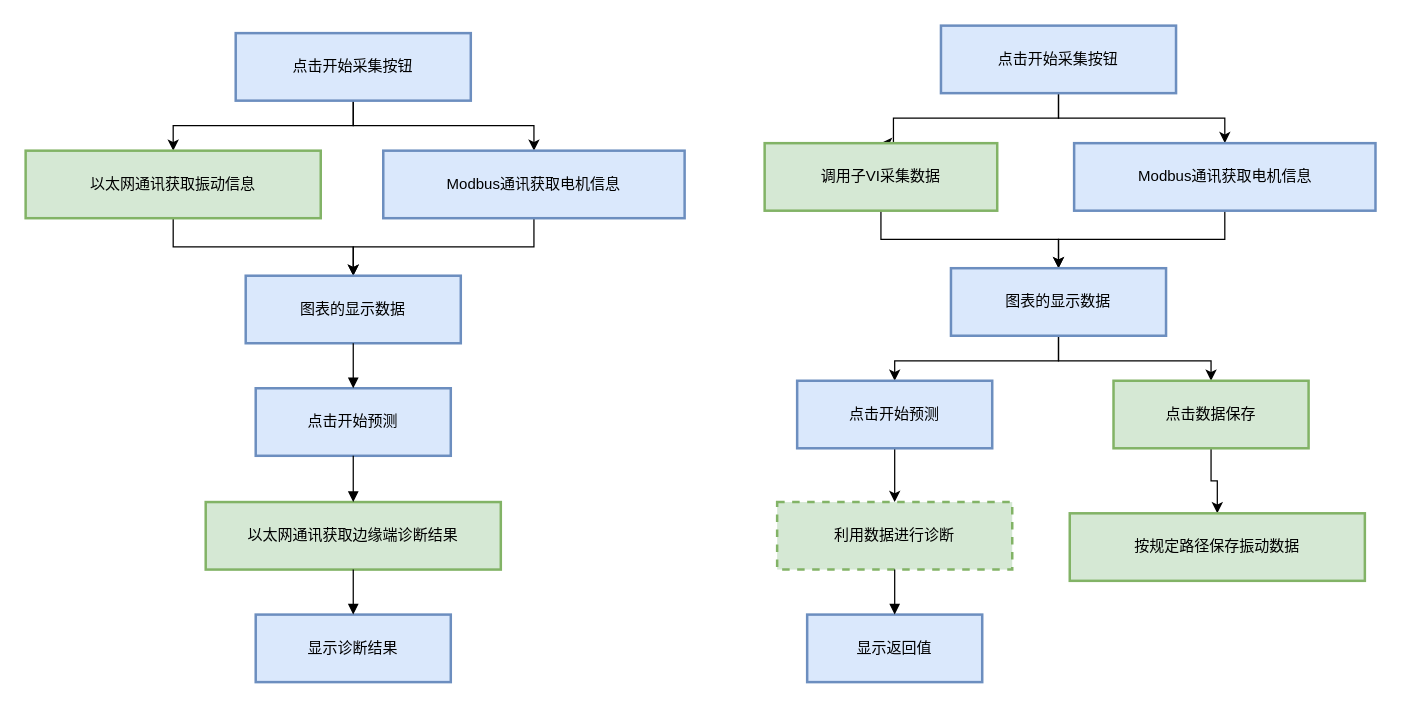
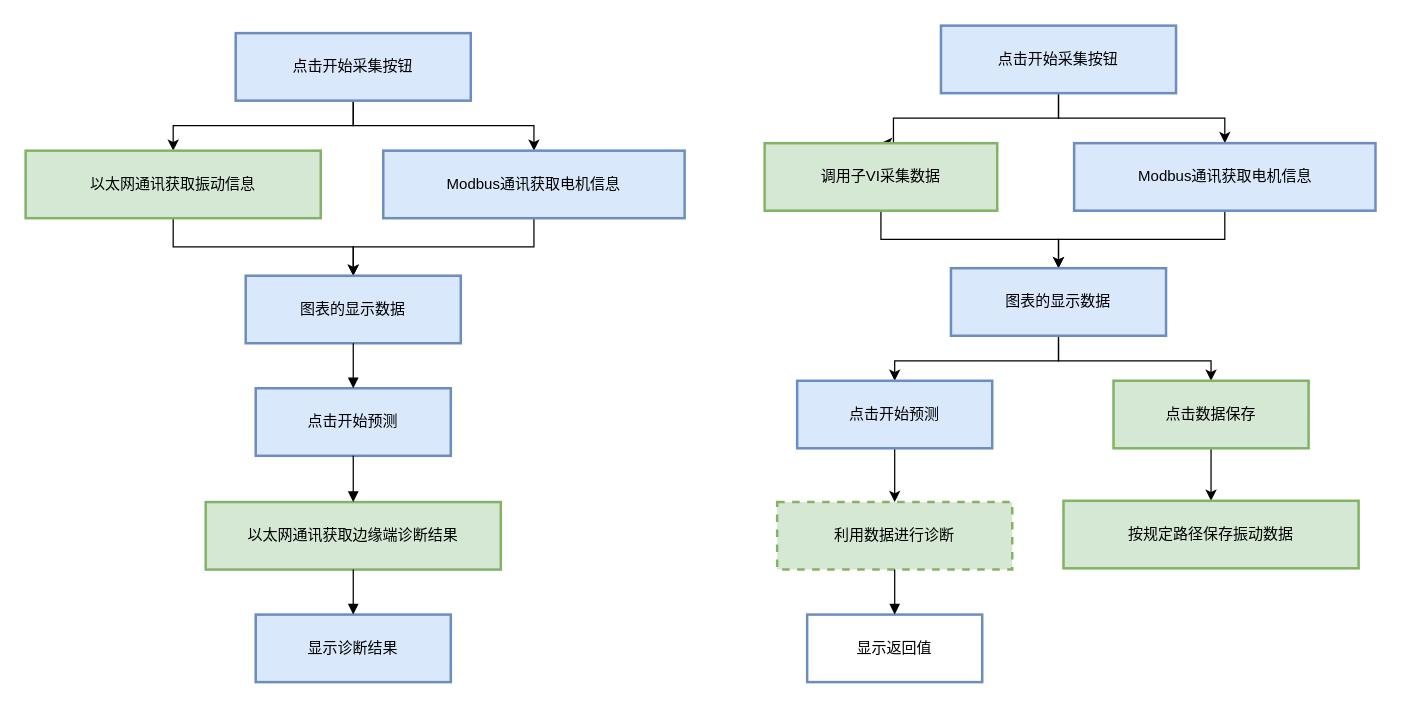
(1217, 547) -> (1211, 534)
(894, 648) -> (894, 648)
